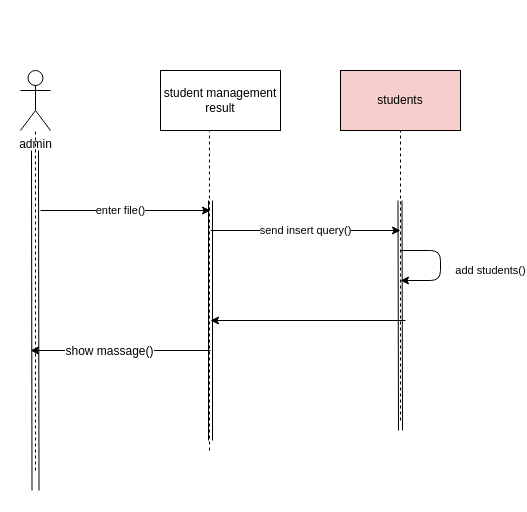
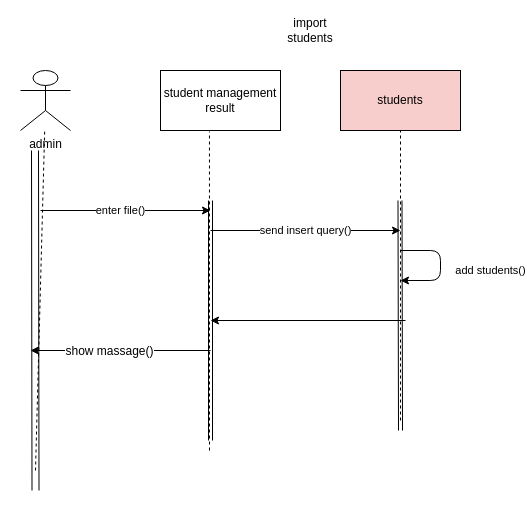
none -> (311, 31)
(36, 101) -> (46, 101)
